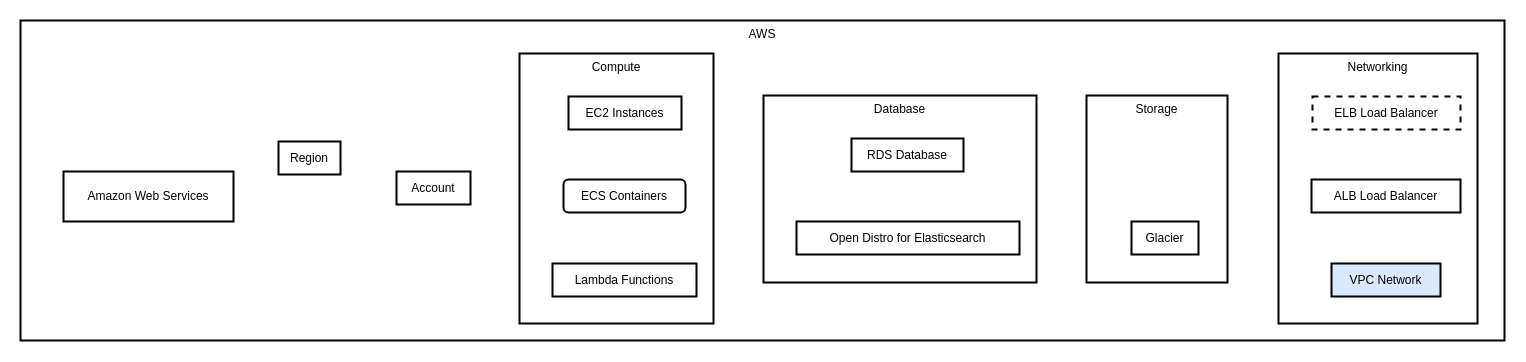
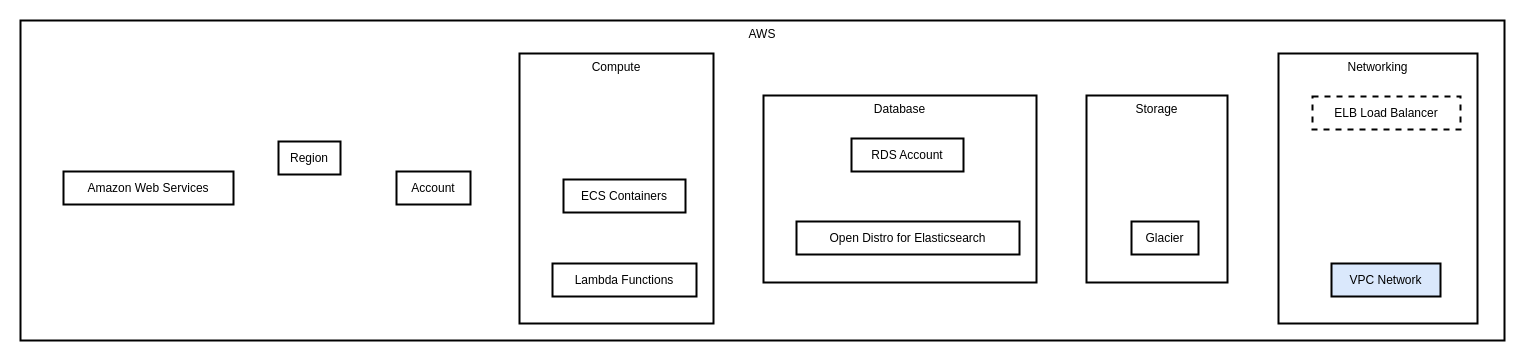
(625, 113) -> none
(908, 156) -> (908, 156)
(625, 196) -> (625, 196)
(1386, 196) -> none
(149, 197) -> (149, 188)
